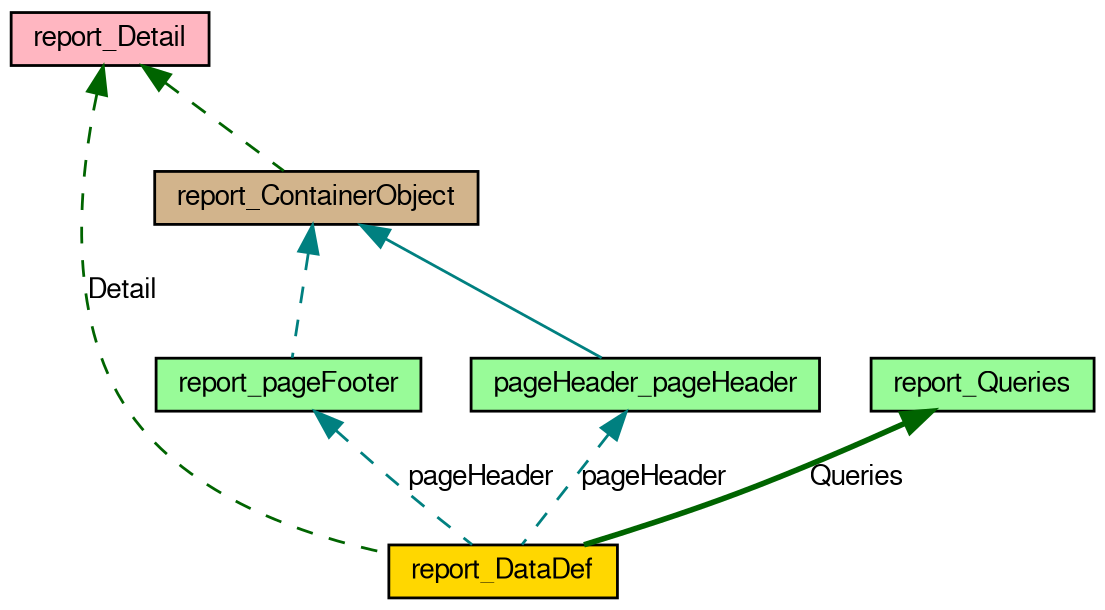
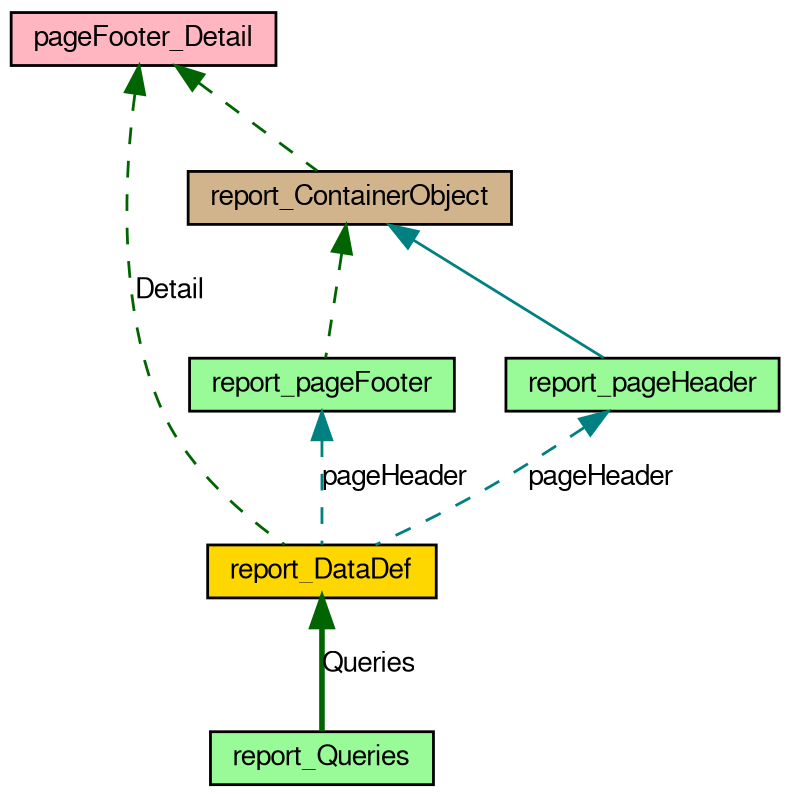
(110, 39) -> (144, 39)
(300, 306) -> (334, 306)
(645, 385) -> (643, 385)
(747, 490) -> (322, 679)
